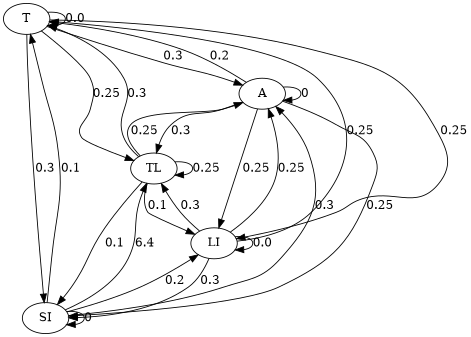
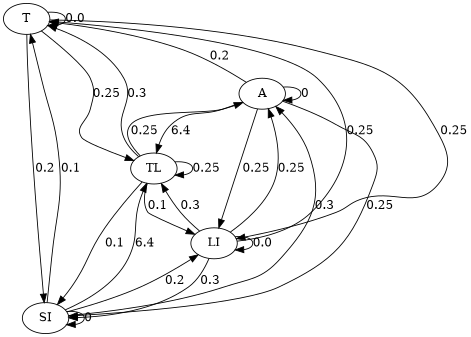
(140, 56) -> none
(181, 131) -> (181, 131)
(45, 169) -> (45, 169)
